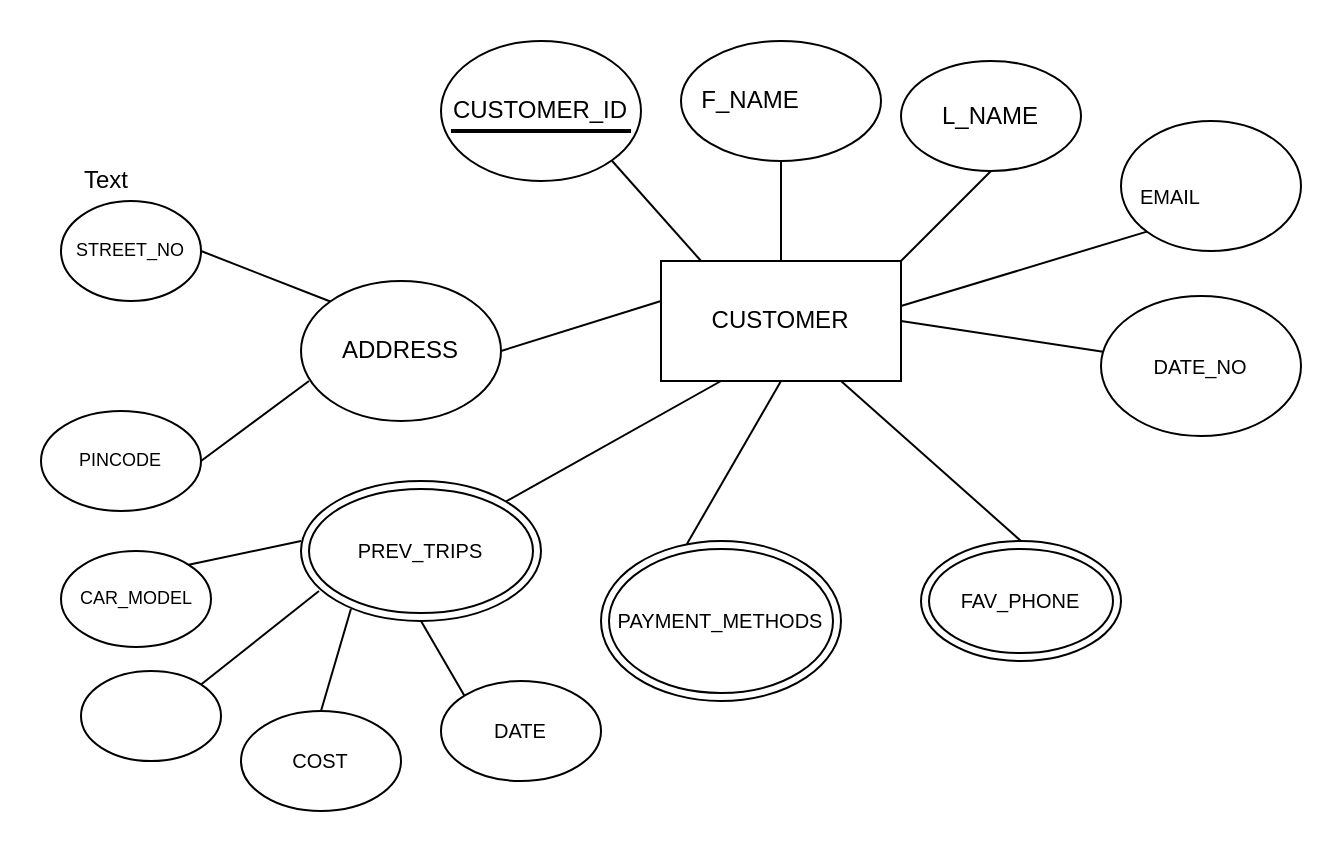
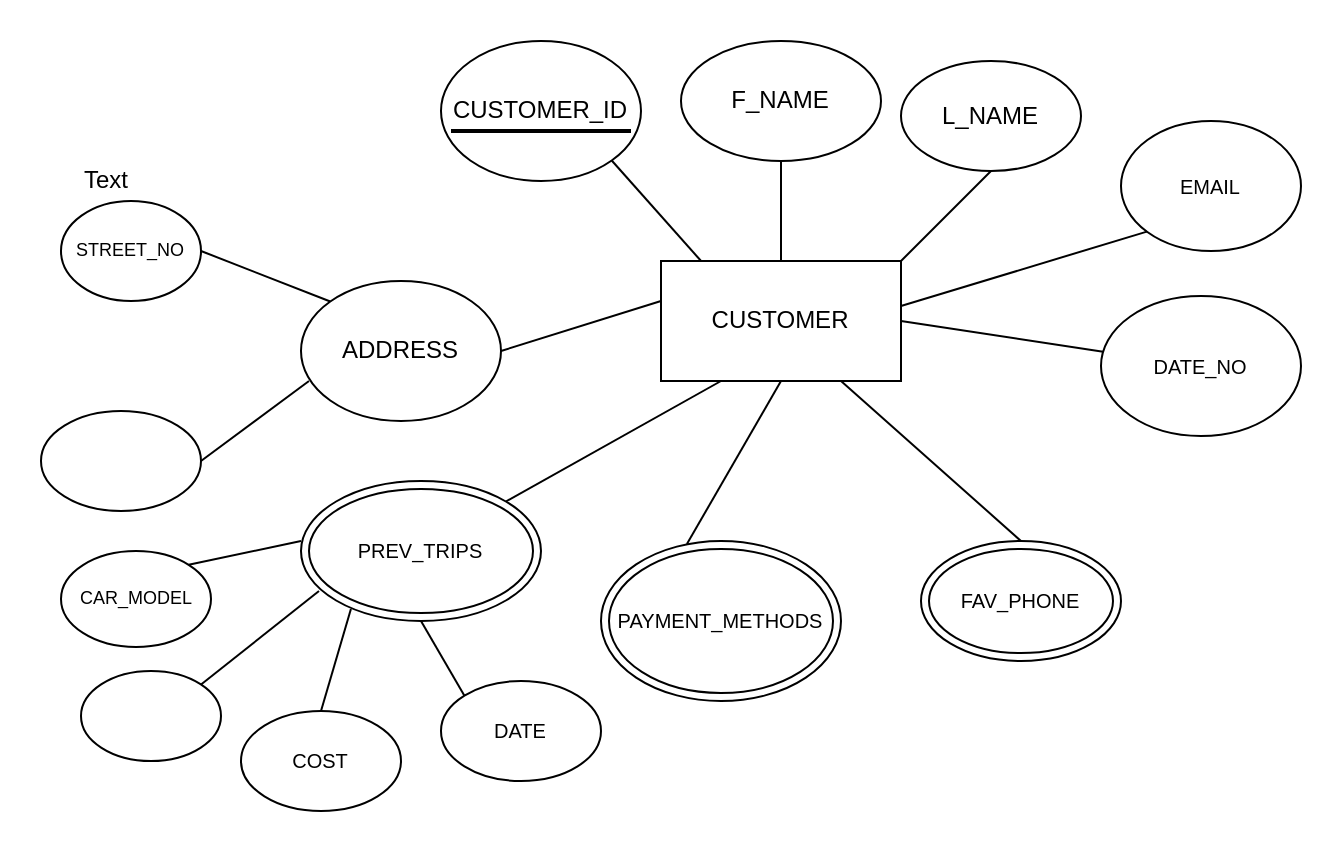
(751, 101) -> (781, 101)
(1171, 196) -> (1211, 186)
(121, 461) -> none
